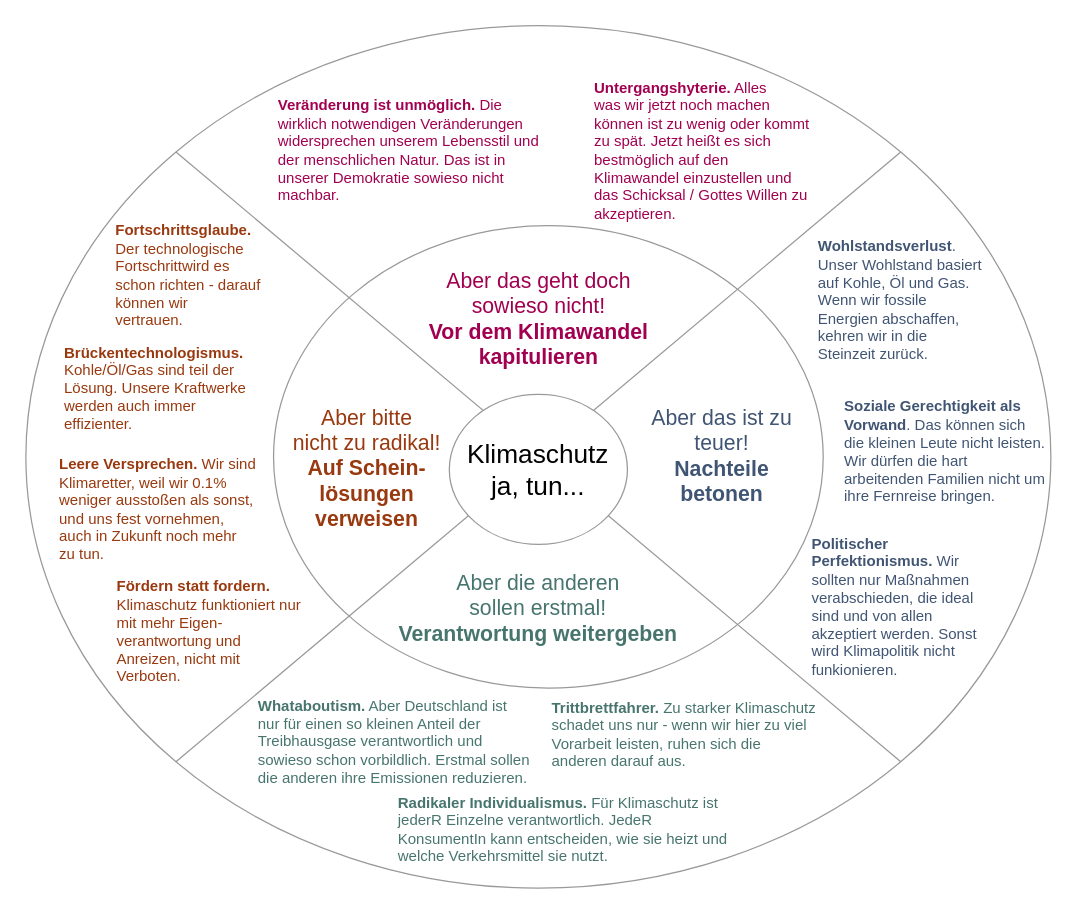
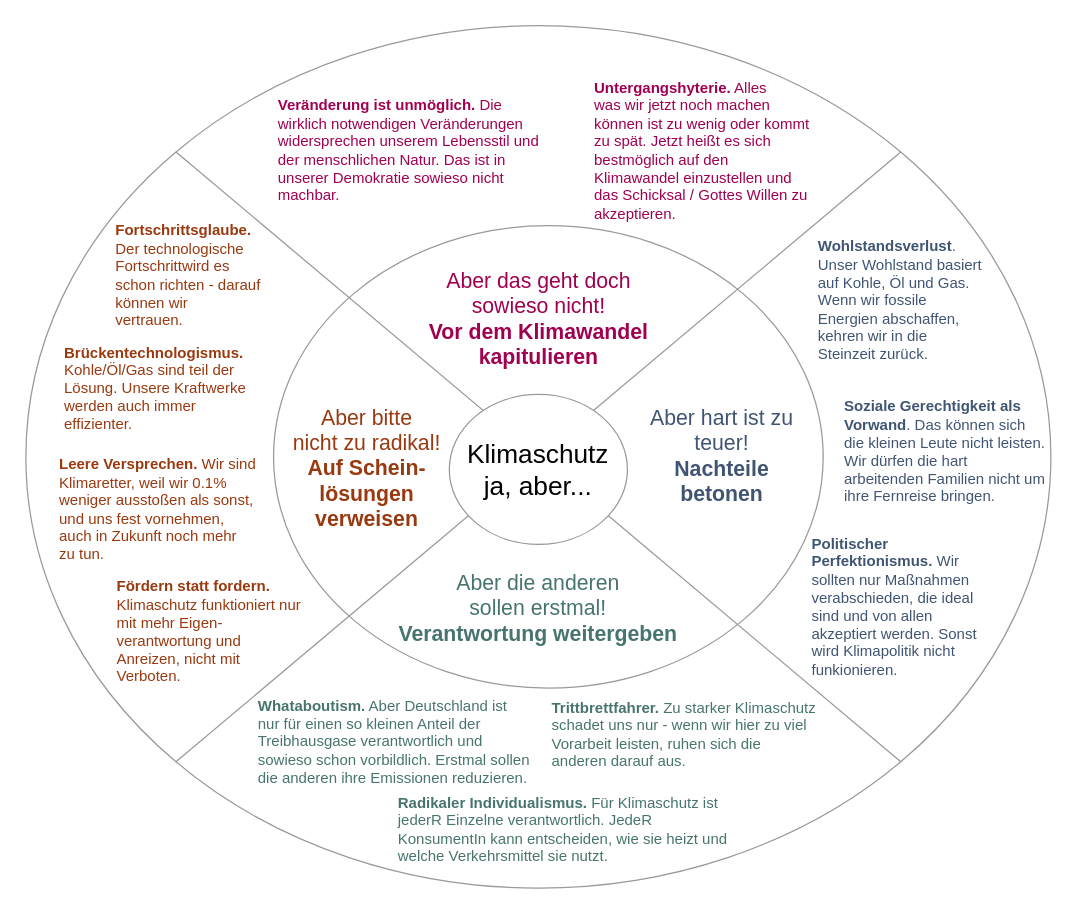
(722, 457) -> (722, 457)
(538, 469) -> (538, 469)
